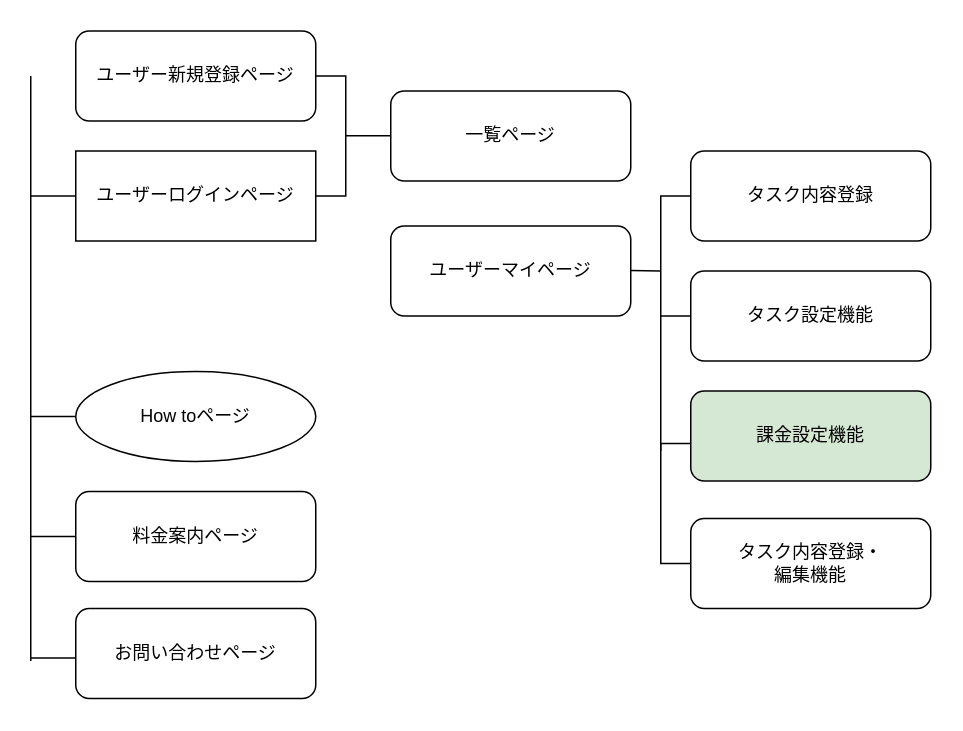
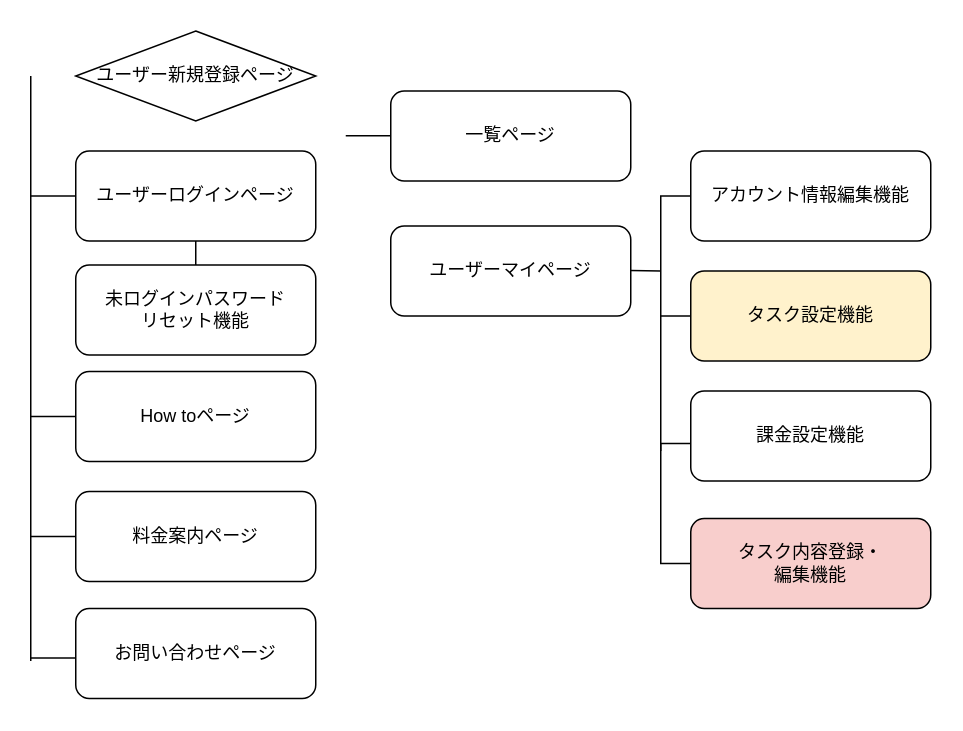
(196, 76) -> (196, 76)
(346, 138) -> none
(196, 196) -> (196, 196)
(811, 196) -> (811, 196)
none -> (196, 253)
none -> (196, 310)
(811, 316) -> (811, 316)
(196, 416) -> (196, 416)
(811, 436) -> (811, 436)
(811, 563) -> (811, 563)
